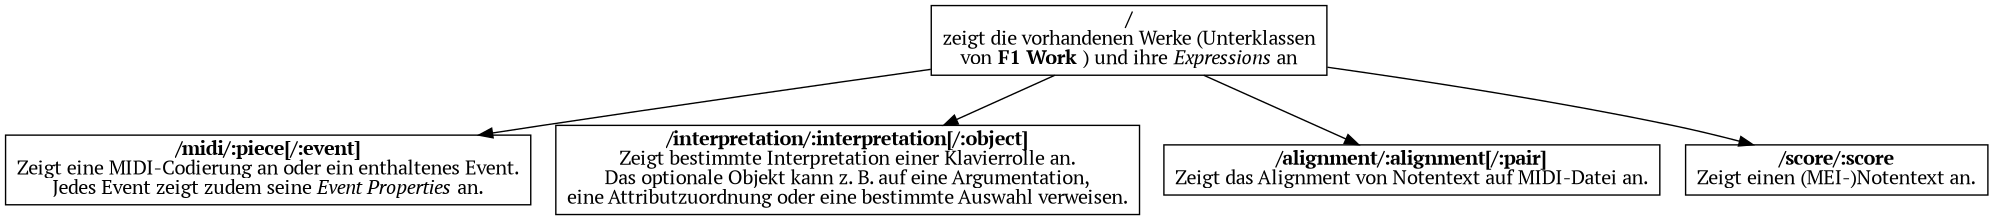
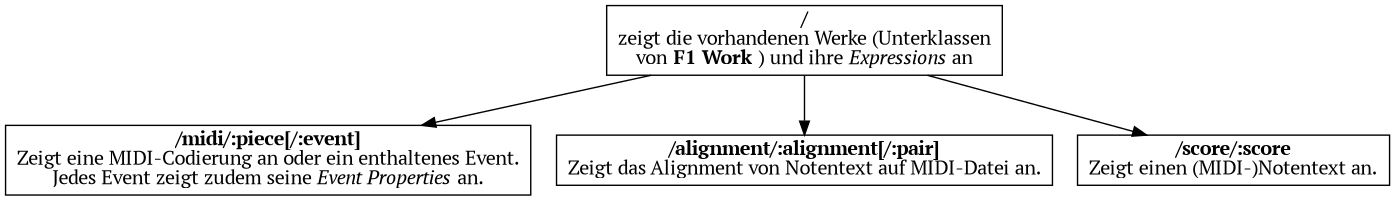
(848, 170) -> none
(1837, 178) -> (1234, 169)
